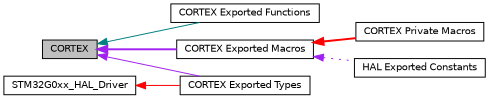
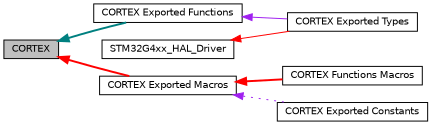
(153, 32) -> (97, 30)
(420, 32) -> (352, 76)
(142, 49) -> (99, 68)
(153, 67) -> (270, 18)
(420, 68) -> (352, 112)
(70, 85) -> (168, 49)
